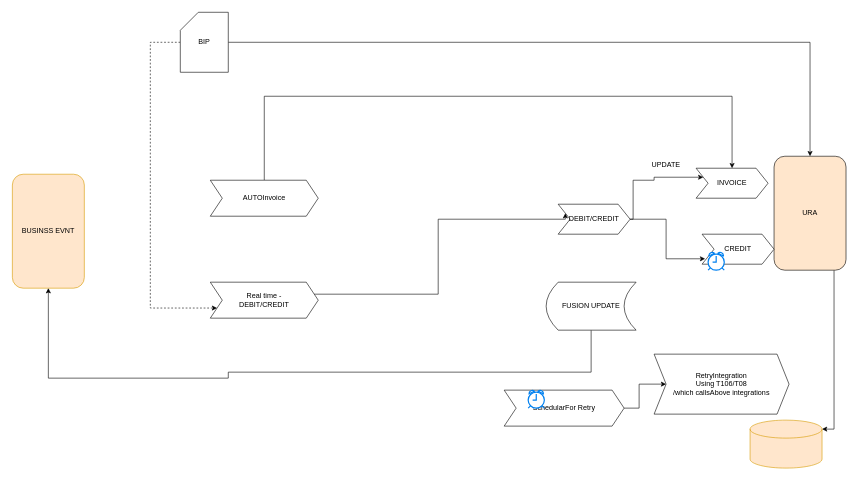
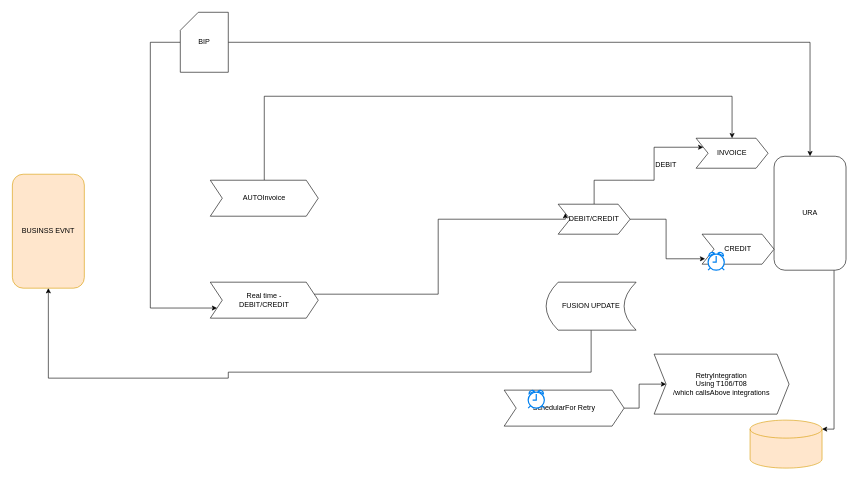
(666, 165) -> (666, 165)
(732, 183) -> (732, 153)
(150, 191) -> (150, 191)
(810, 213) -> (810, 213)
